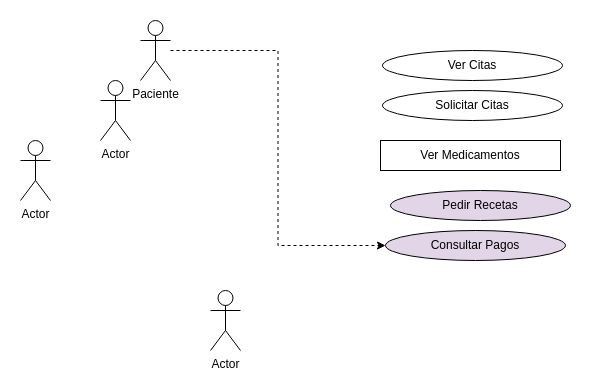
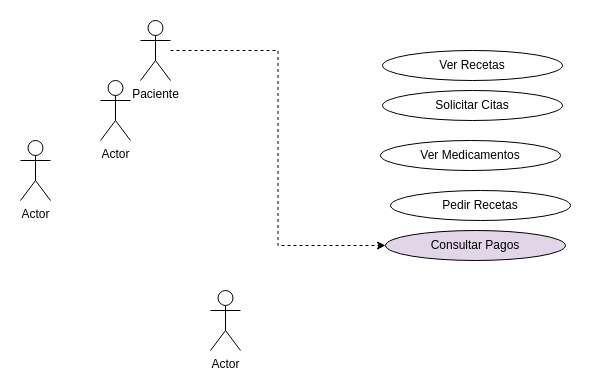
(473, 66) -> (473, 66)
(471, 156) -> (471, 156)
(481, 206) -> (481, 206)
